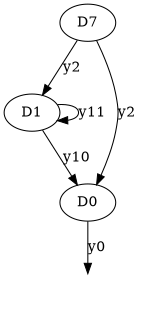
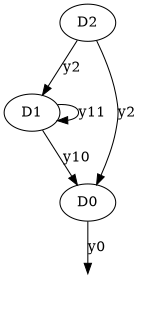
(88, 23) -> (88, 23)
